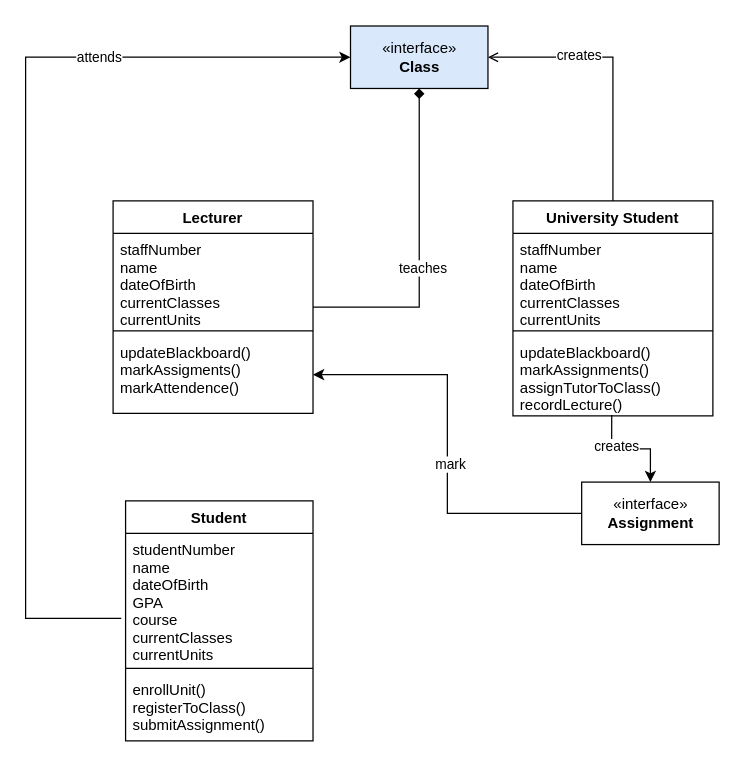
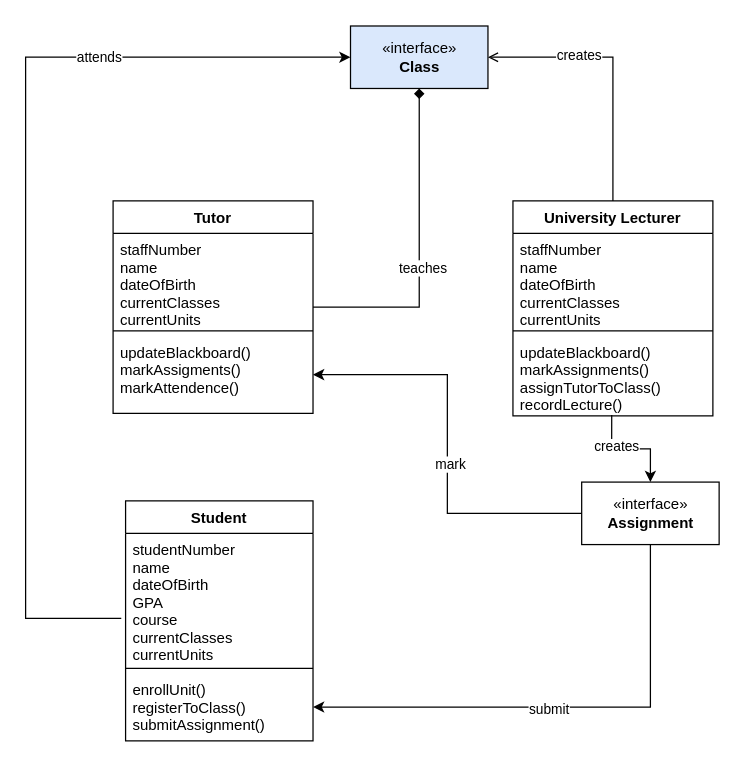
(213, 218) -> (213, 218)
(613, 218) -> (613, 218)
none -> (566, 707)
